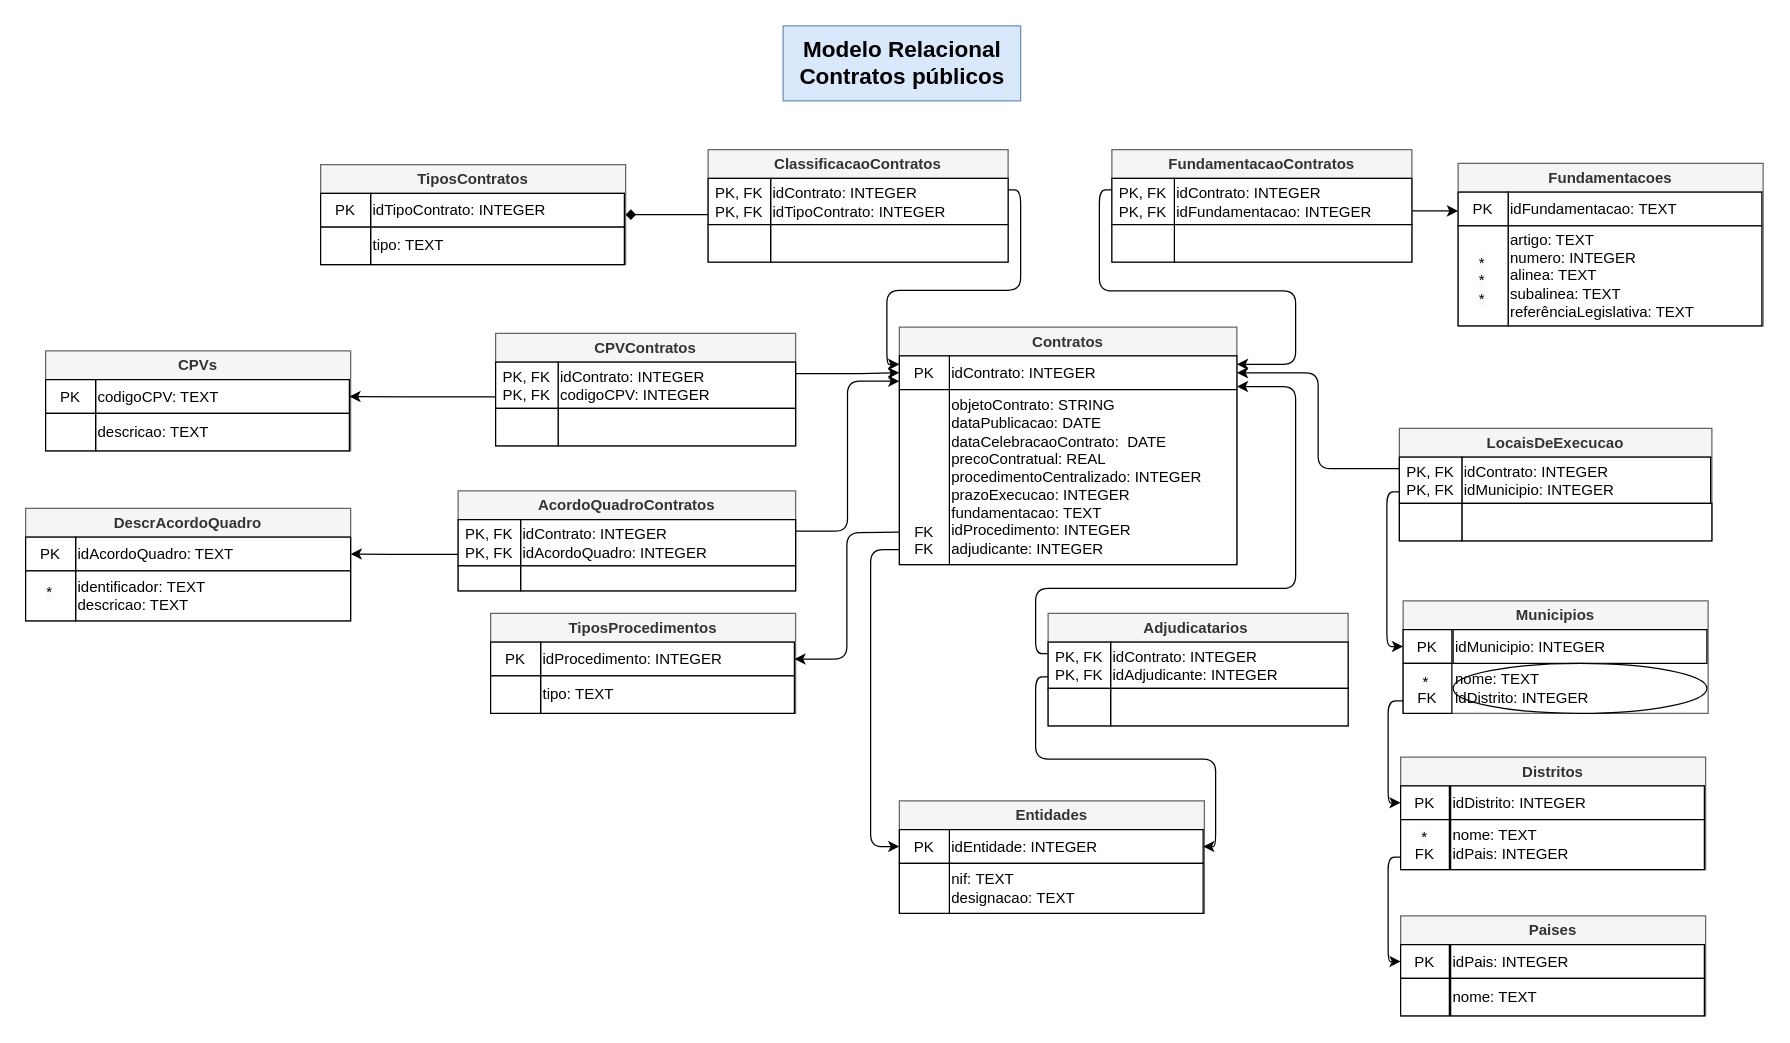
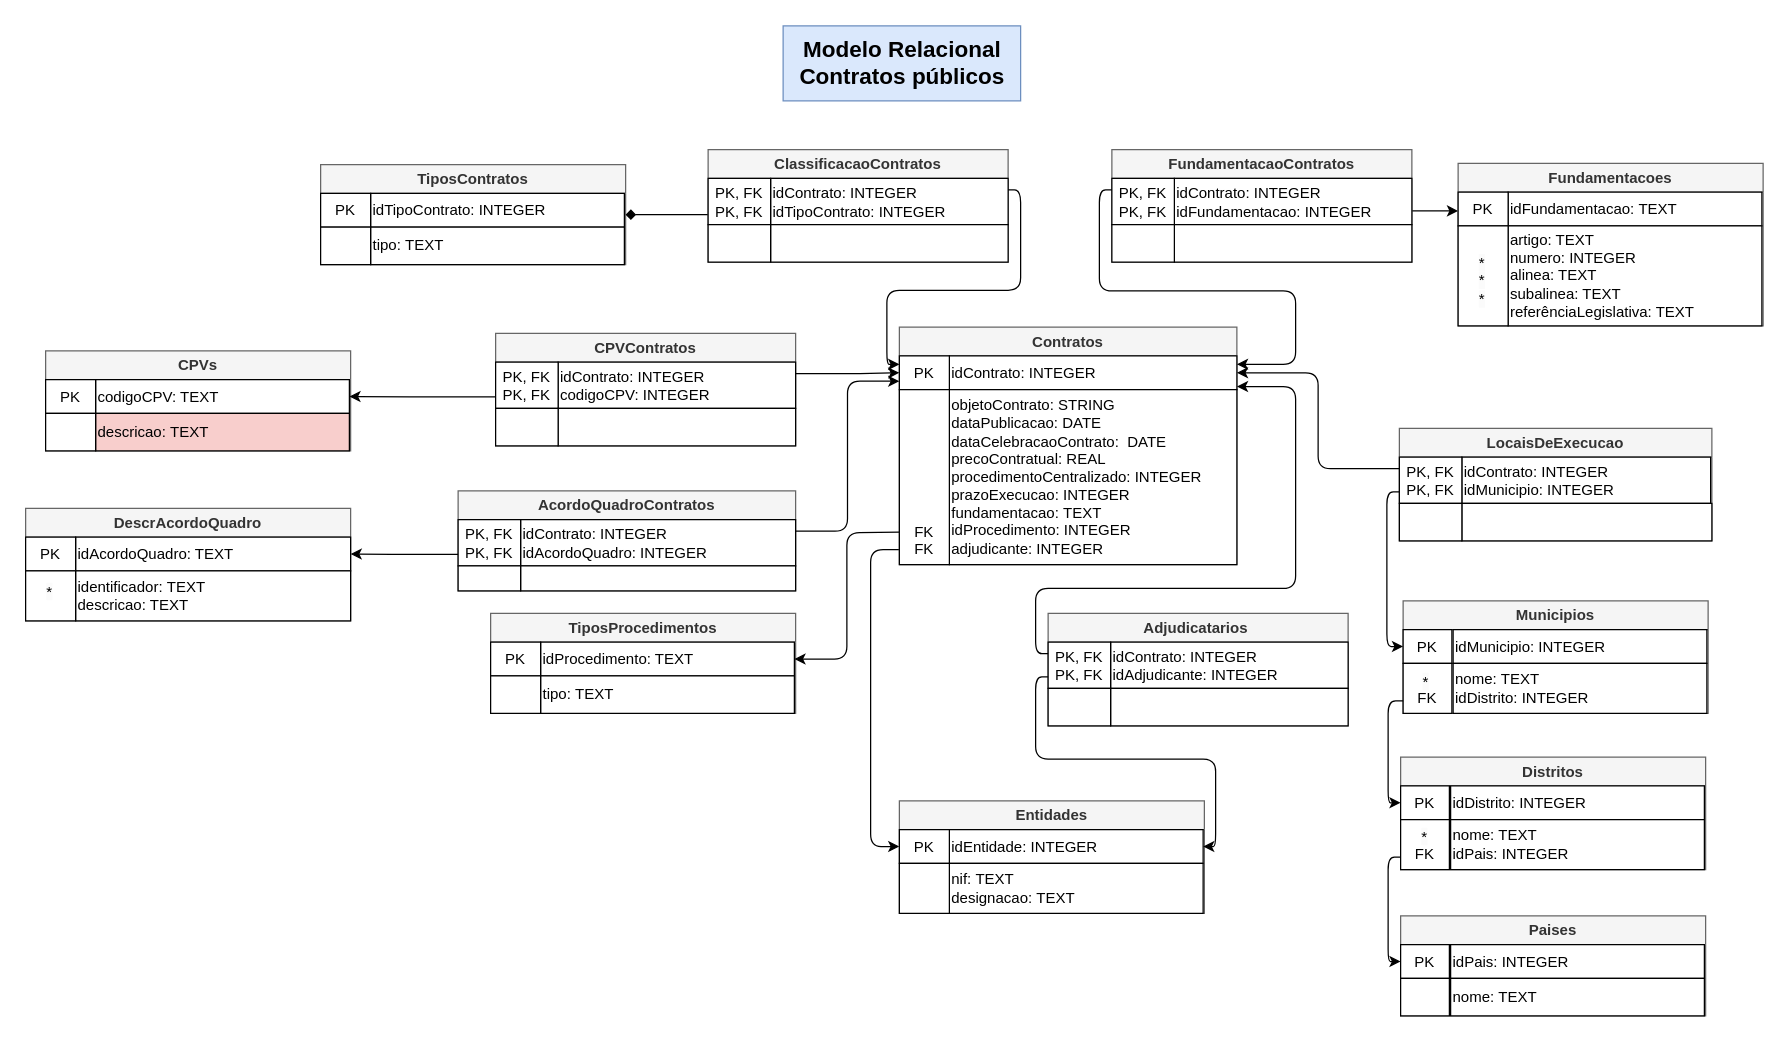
(223, 432) -> (223, 432)
(632, 659) -> (619, 659)
(1580, 688) -> (1580, 688)
